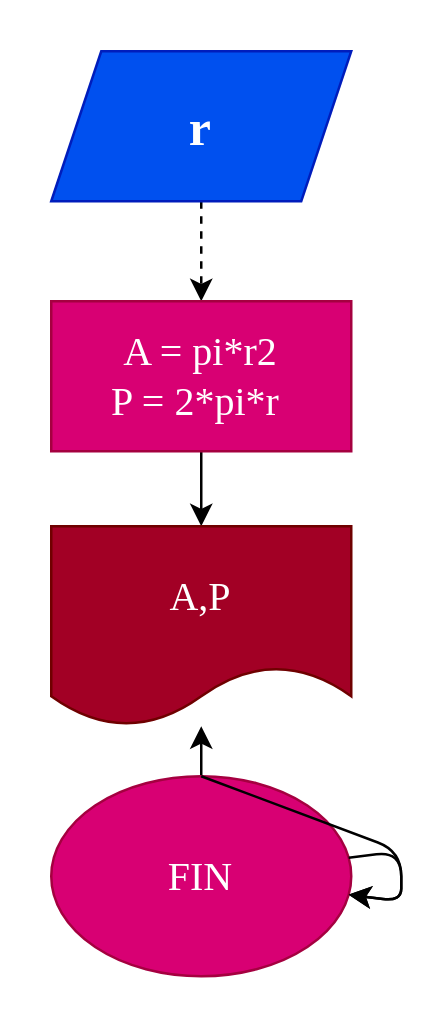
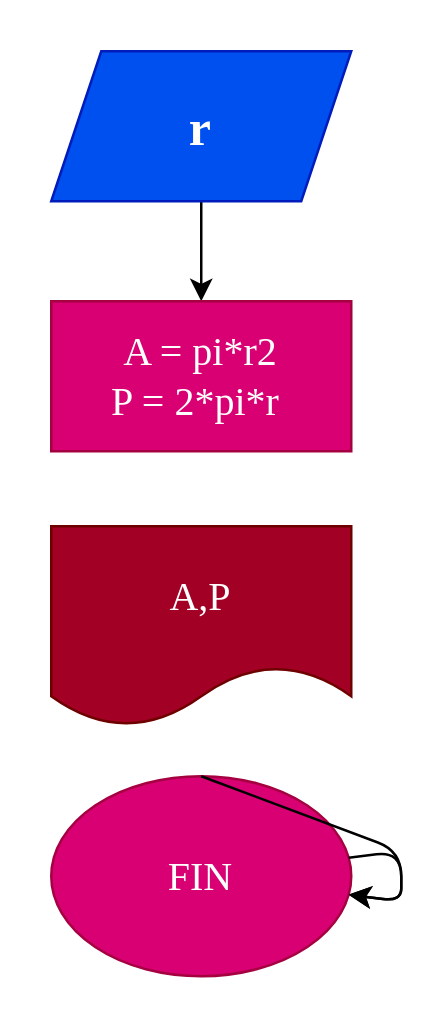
(201, 242) -> (201, 242)
(201, 480) -> none
(201, 758) -> none
